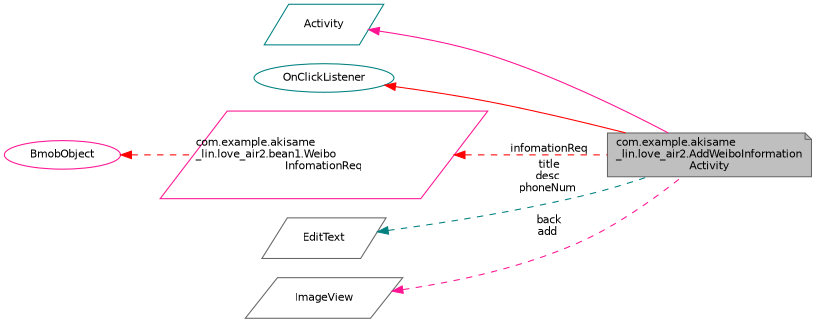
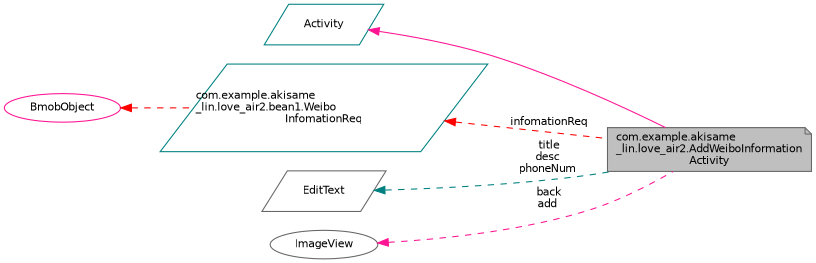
(324, 78) -> none
(324, 155) -> (324, 108)
(324, 298) -> (324, 245)
